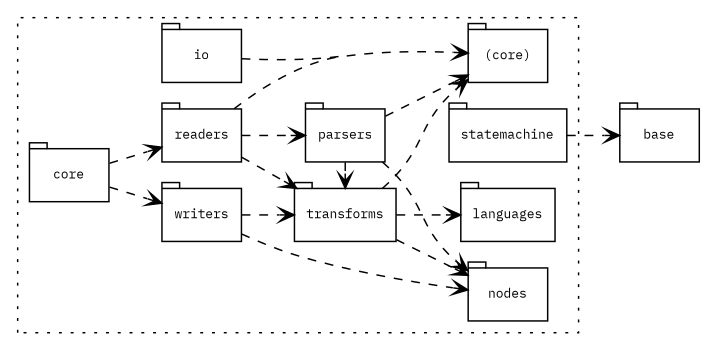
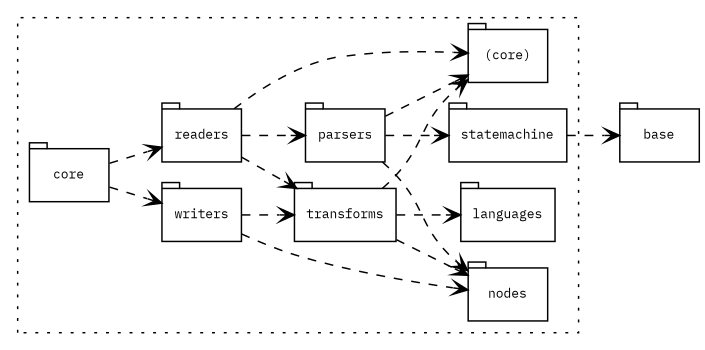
(202, 56) -> none
(345, 168) -> (410, 135)
